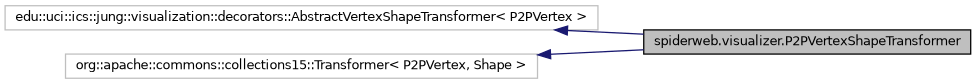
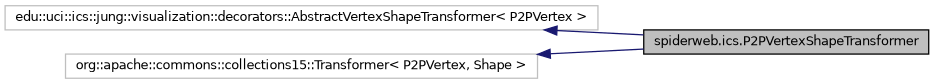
(807, 42) -> (786, 42)
